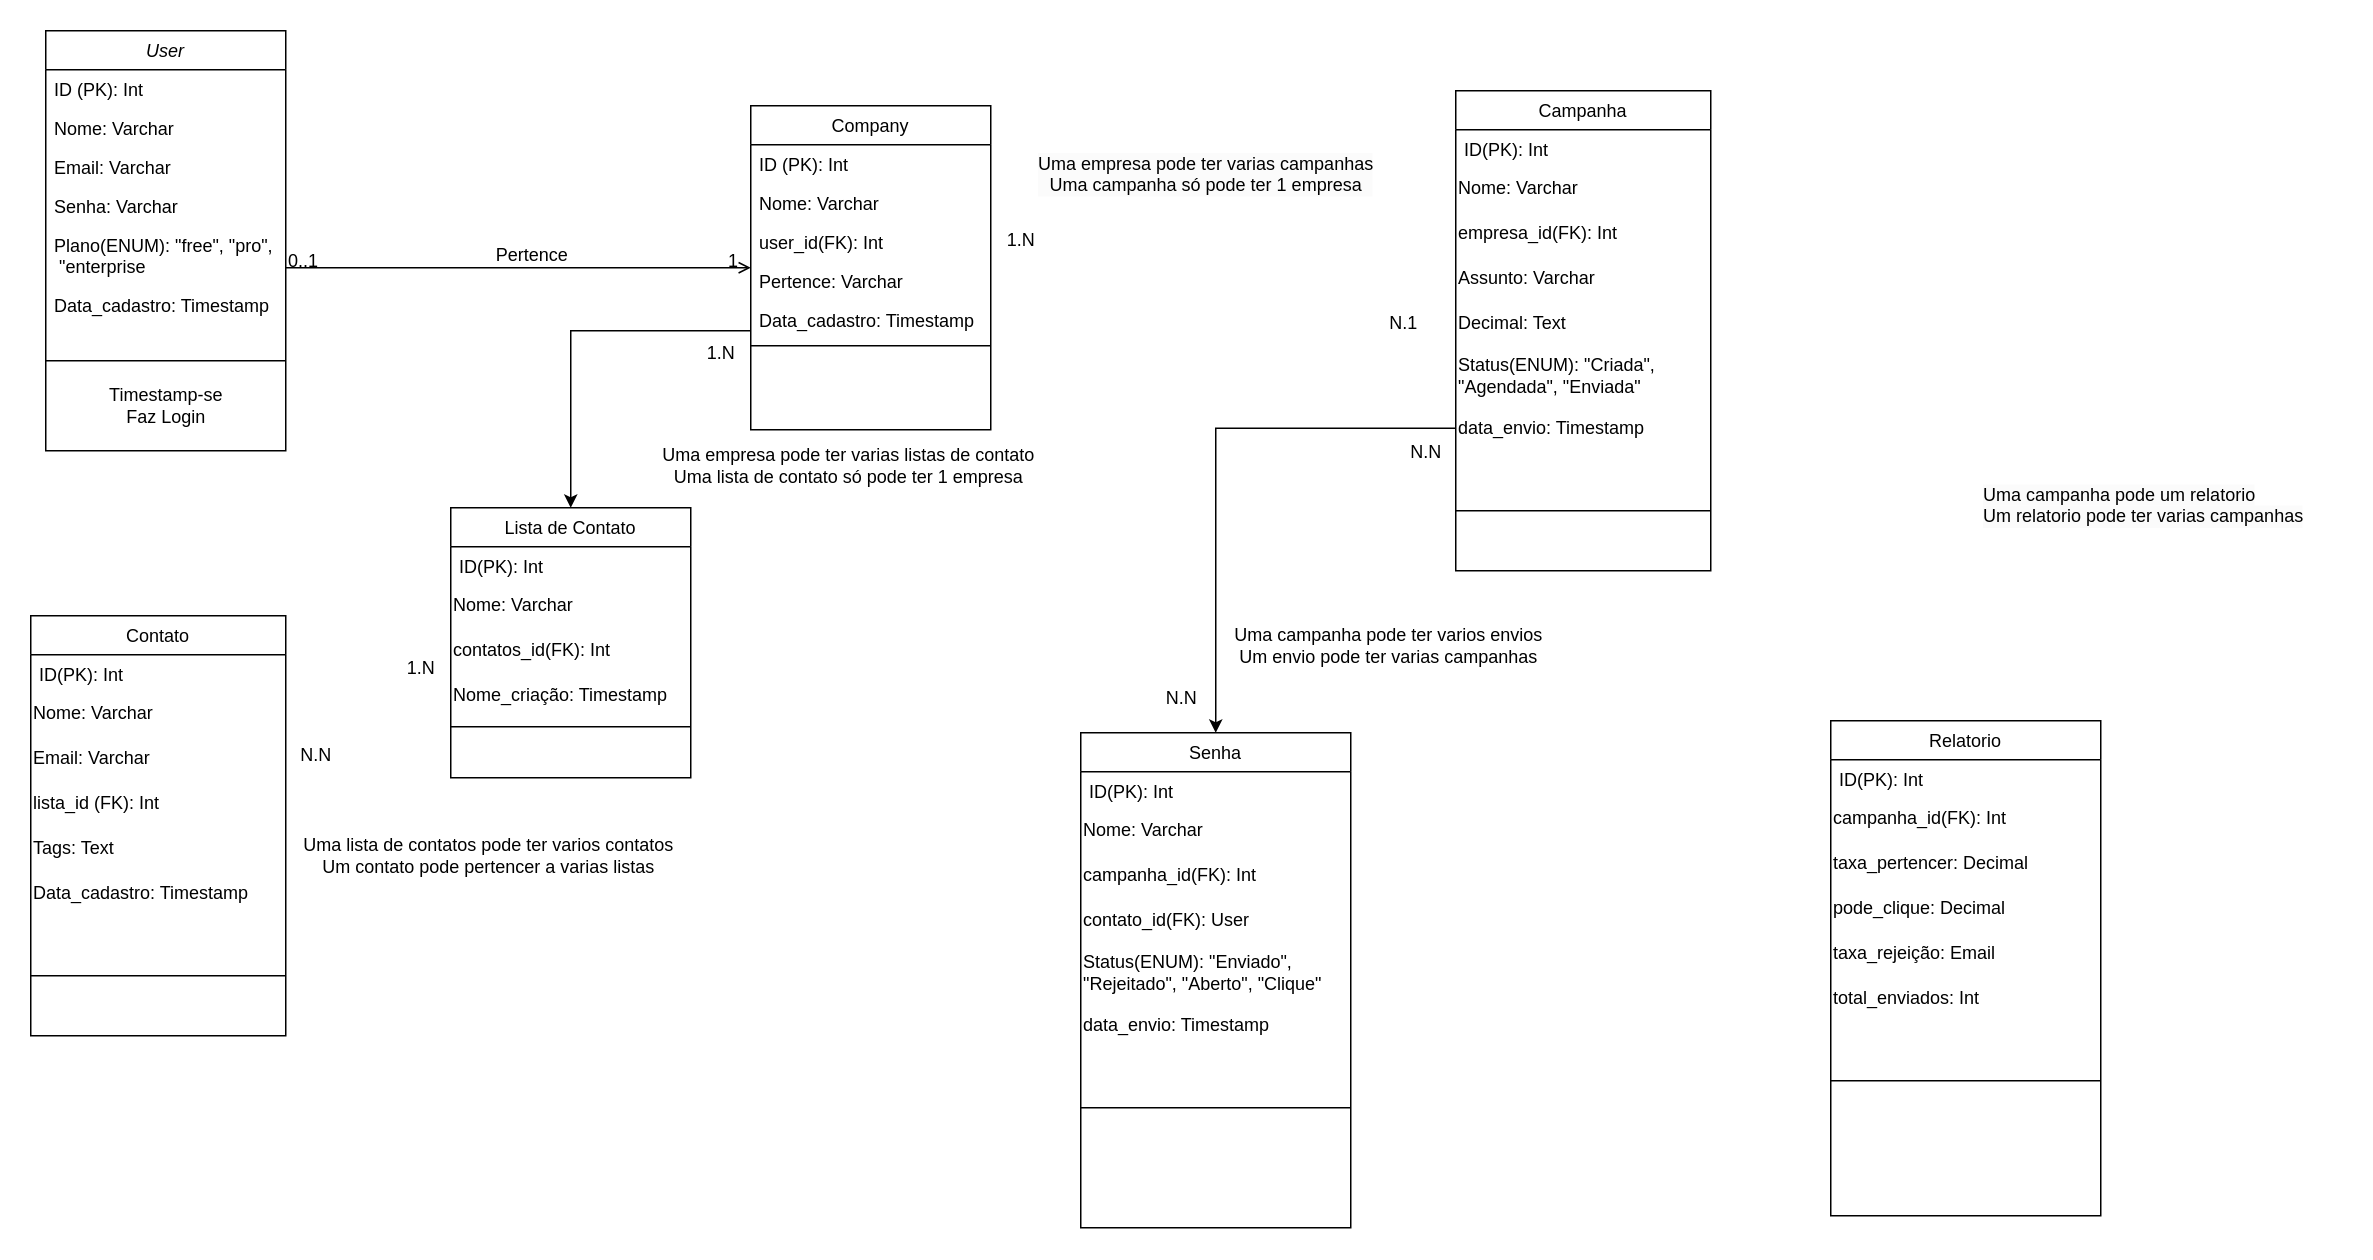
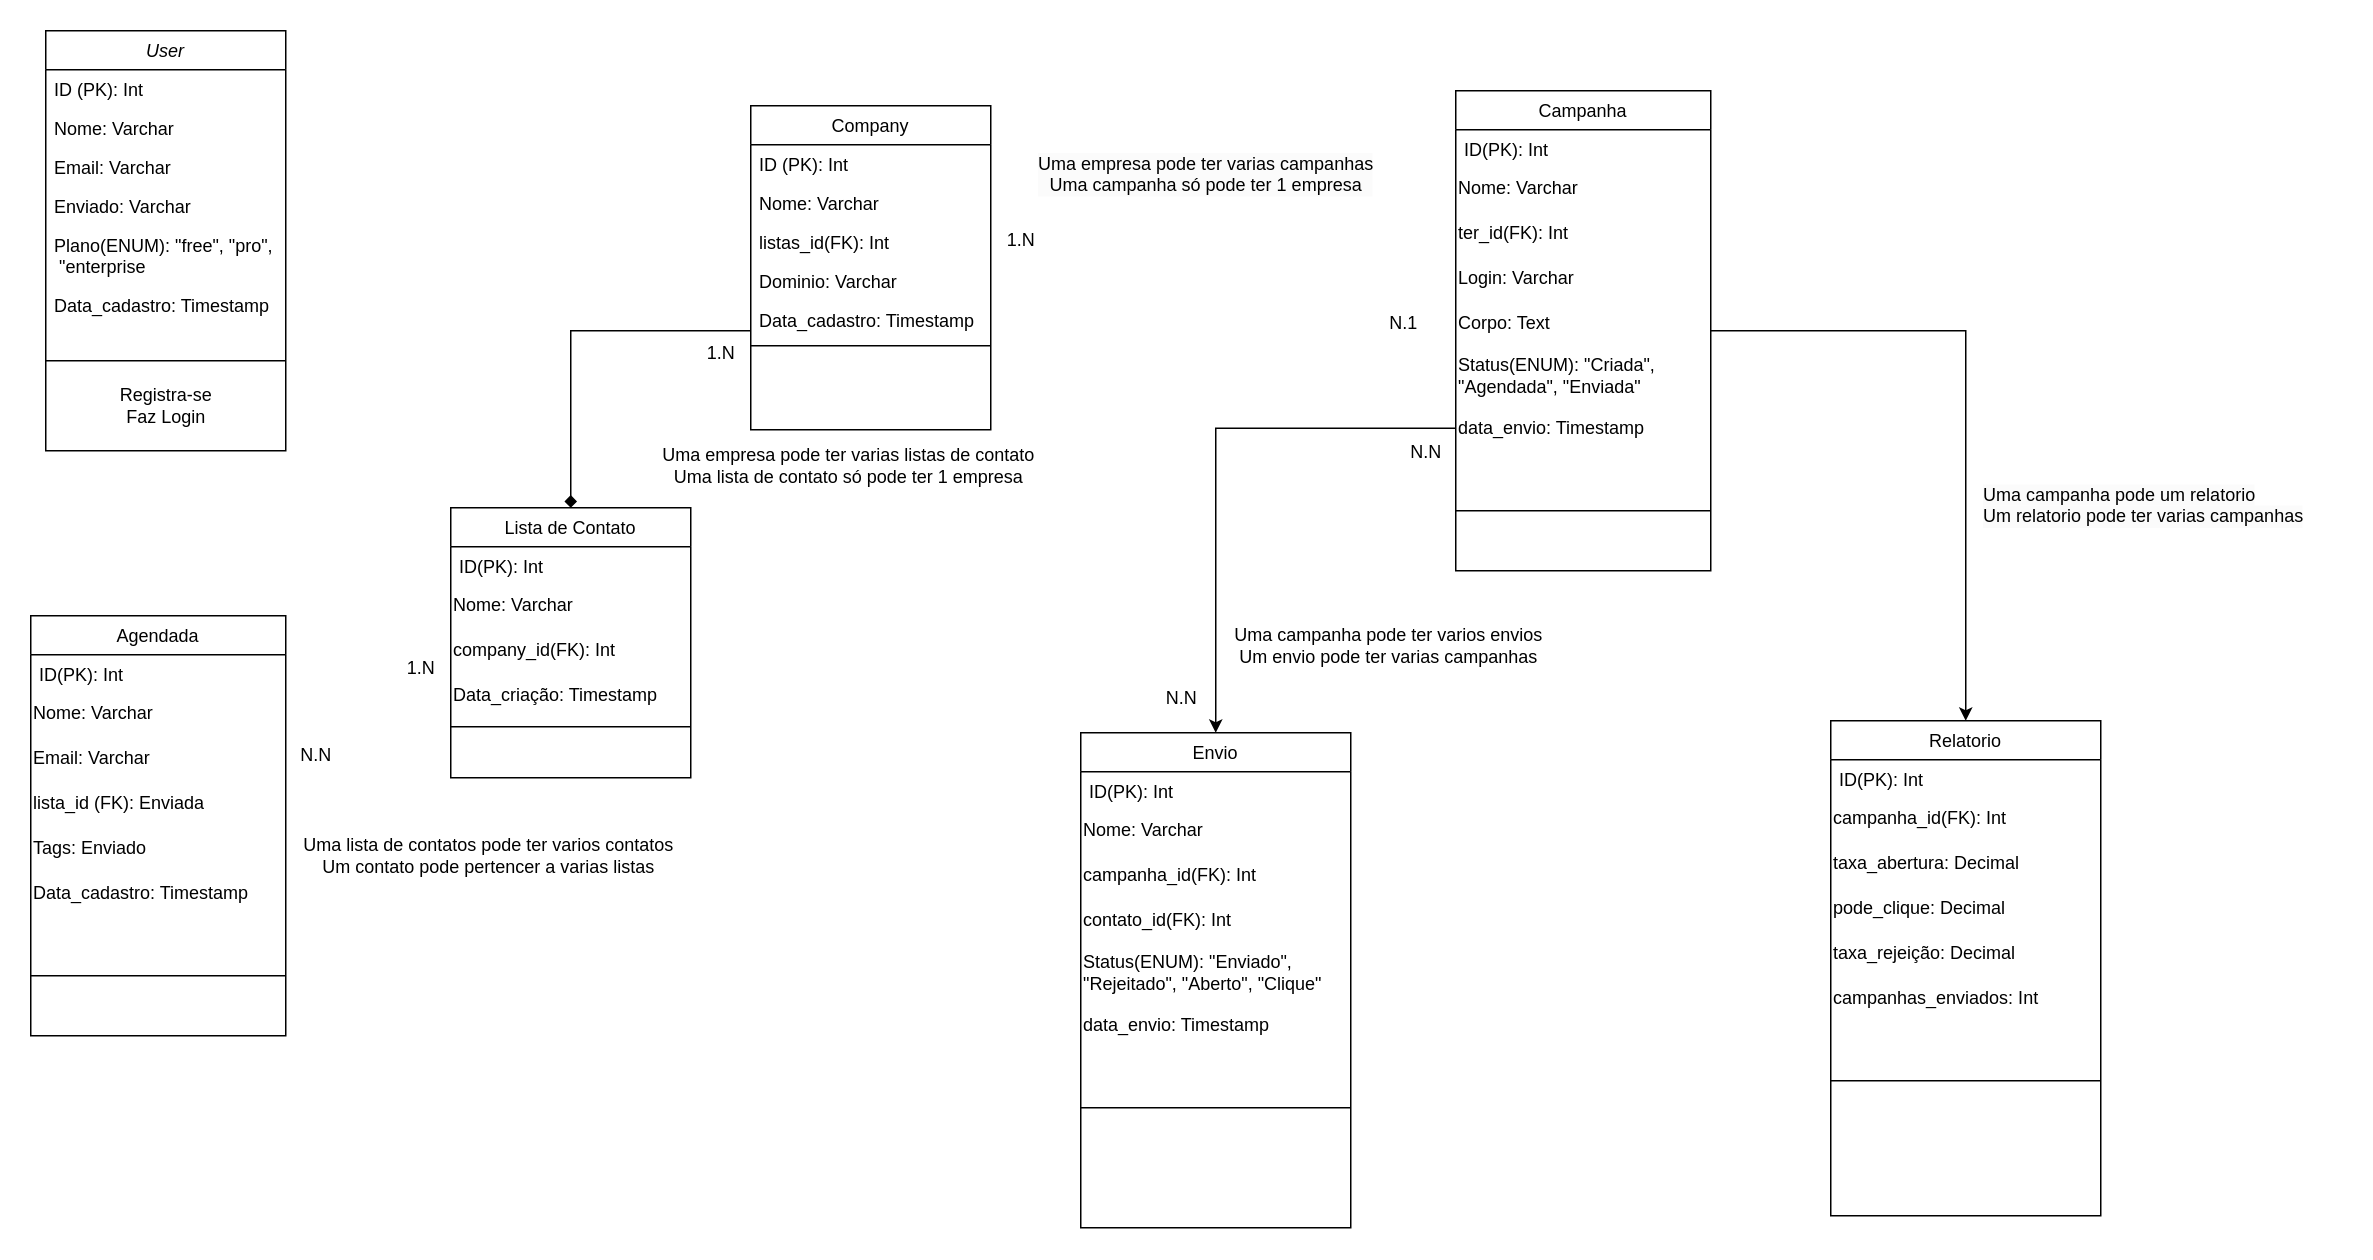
(120, 207) -> (128, 207)
(1547, 233) -> (1527, 233)
(833, 243) -> (838, 243)
(517, 268) -> none
(1535, 278) -> (1522, 278)
(840, 282) -> (830, 282)
(1515, 323) -> (1510, 323)
none -> (1966, 394)
(167, 406) -> (167, 406)
(571, 496) -> (571, 495)
(158, 636) -> (158, 636)
(548, 650) -> (542, 650)
(560, 695) -> (560, 695)
(1215, 753) -> (1215, 753)
(110, 803) -> (128, 803)
(79, 848) -> (92, 848)
(1940, 863) -> (1935, 863)
(1178, 920) -> (1172, 920)
(1923, 953) -> (1933, 953)
(1920, 998) -> (1943, 998)
